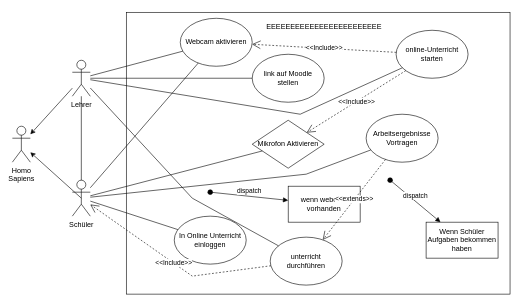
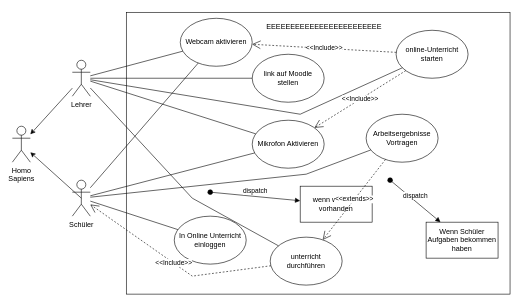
(81, 138) -> (173, 107)
(288, 144) -> (288, 144)
(324, 204) -> (336, 204)
